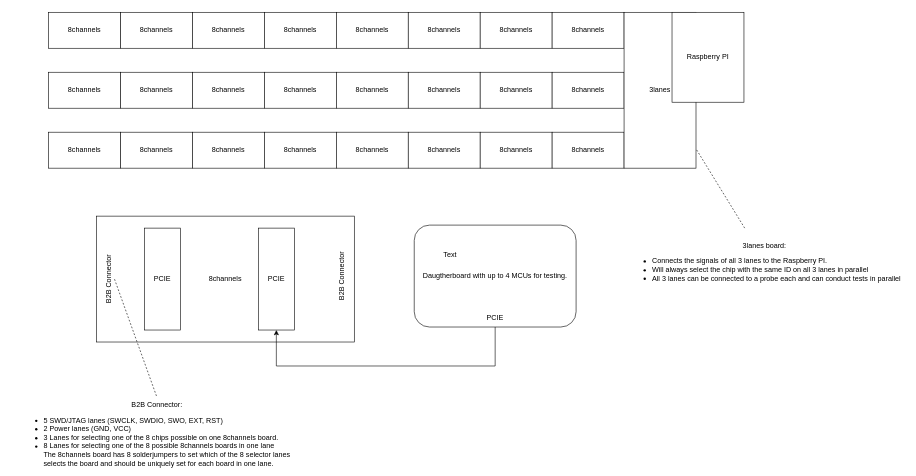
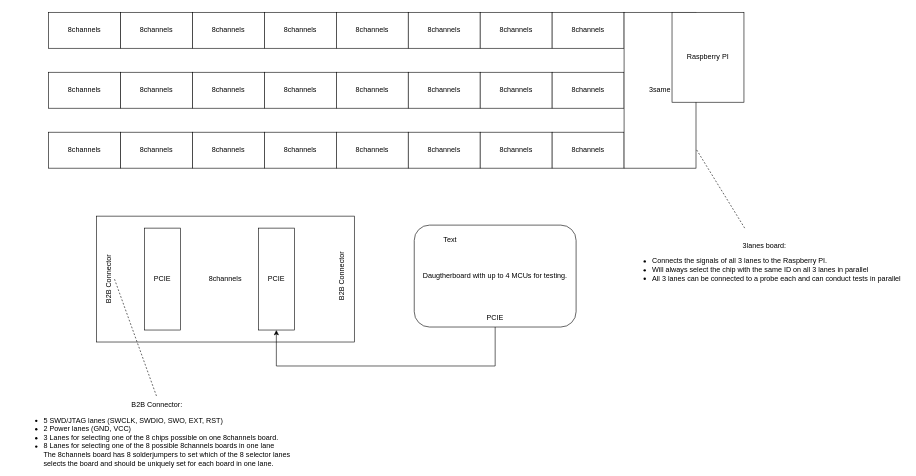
(660, 90) -> (660, 90)
(450, 255) -> (450, 240)
